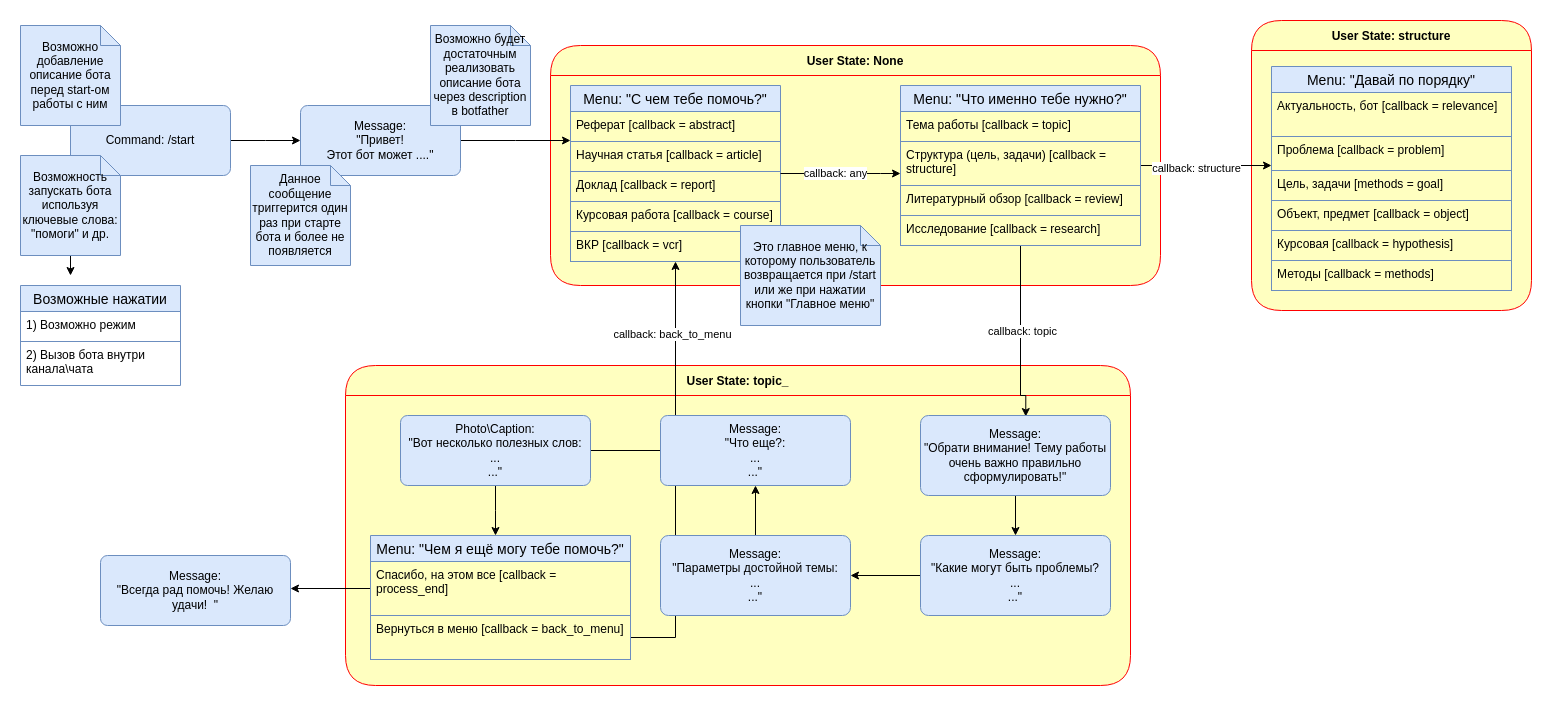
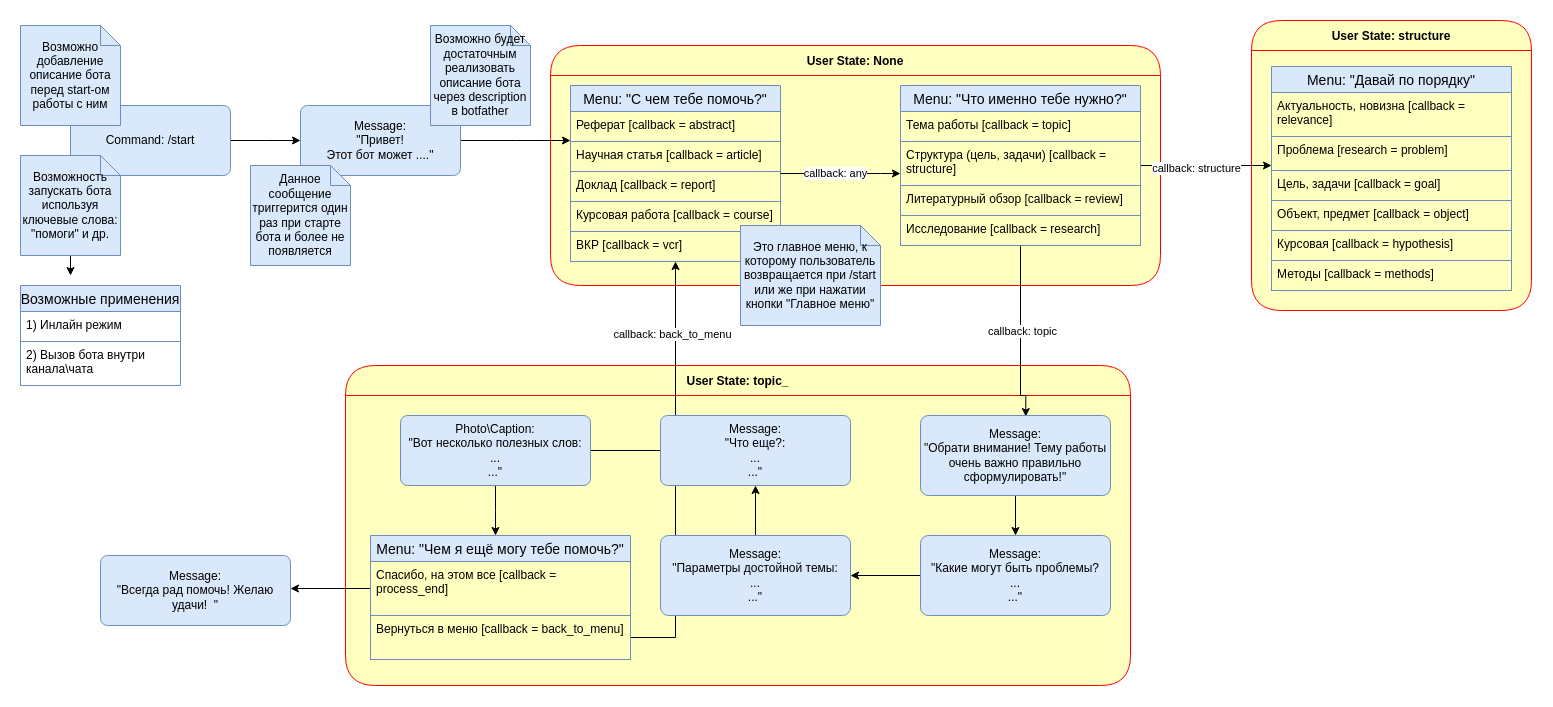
(1393, 114) -> (1393, 114)
(1366, 151) -> (1369, 151)
(1366, 185) -> (1366, 185)
(100, 299) -> (100, 299)
(81, 326) -> (74, 326)
